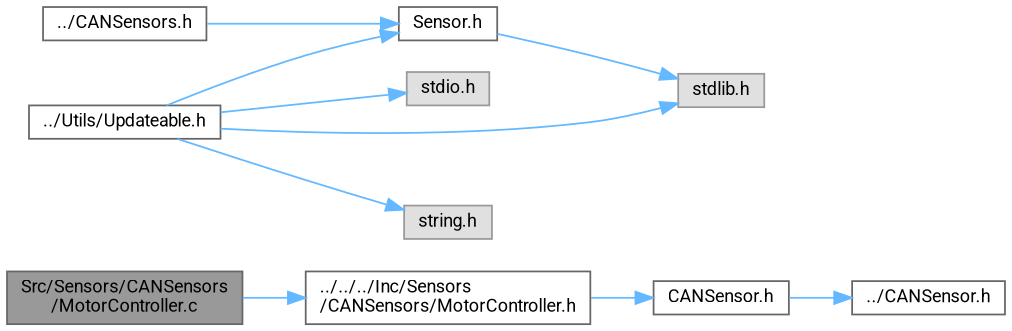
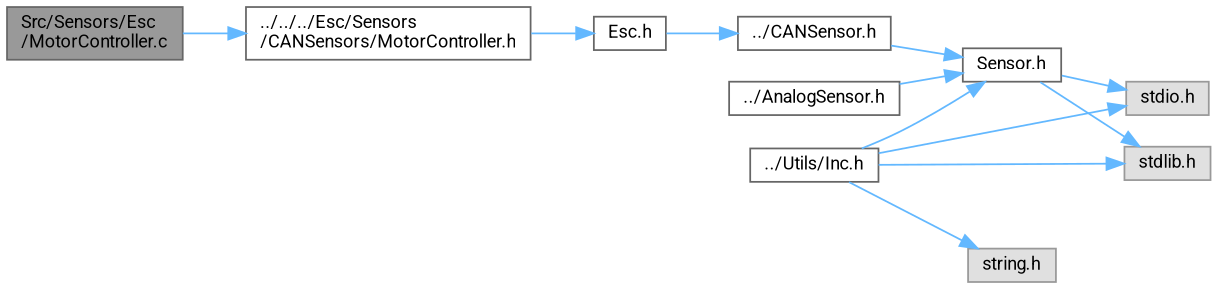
(125, 24) -> (814, 98)
none -> (918, 50)
none -> (1085, 81)
(125, 122) -> (814, 165)
(125, 298) -> (95, 33)
(448, 298) -> (388, 33)
(721, 298) -> (630, 33)
